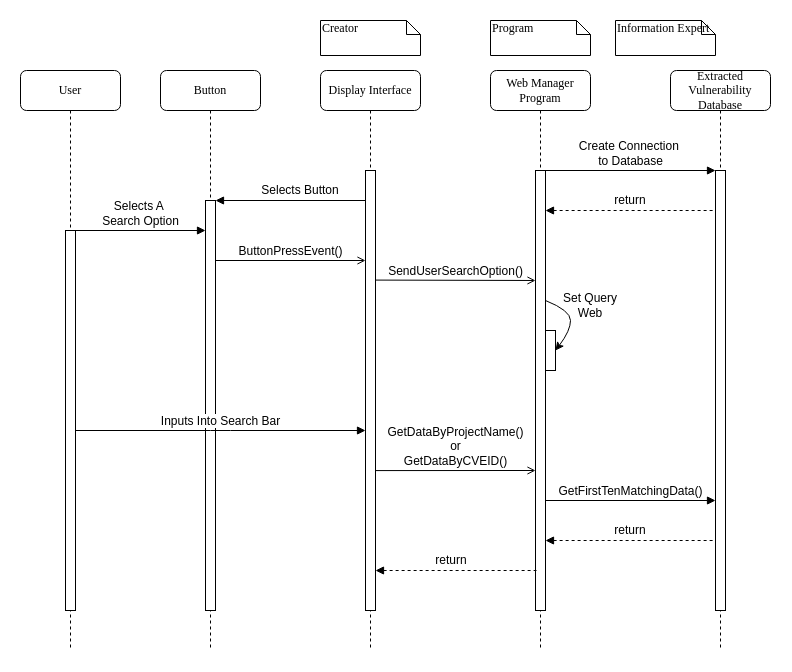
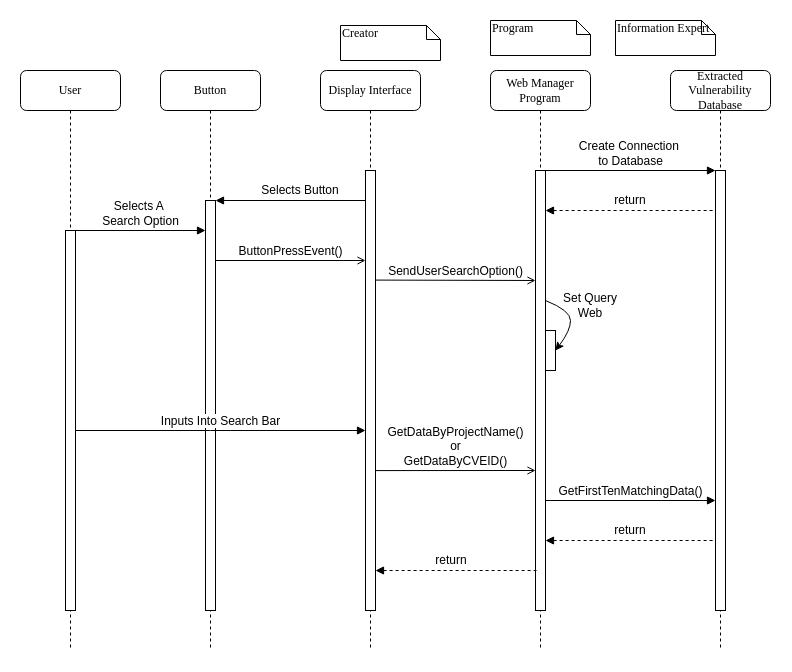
(371, 38) -> (391, 43)
